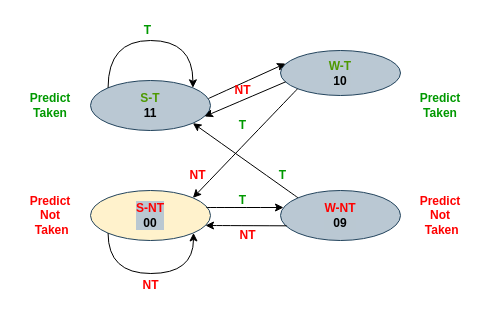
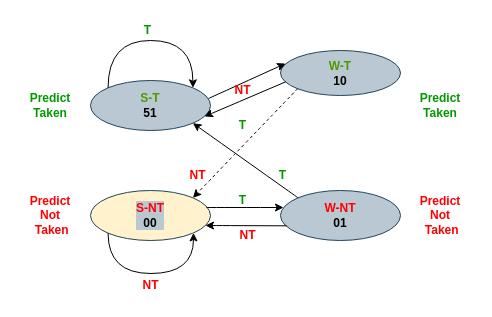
(151, 106) -> (151, 106)
(246, 142) -> (246, 142)
(341, 216) -> (341, 216)
